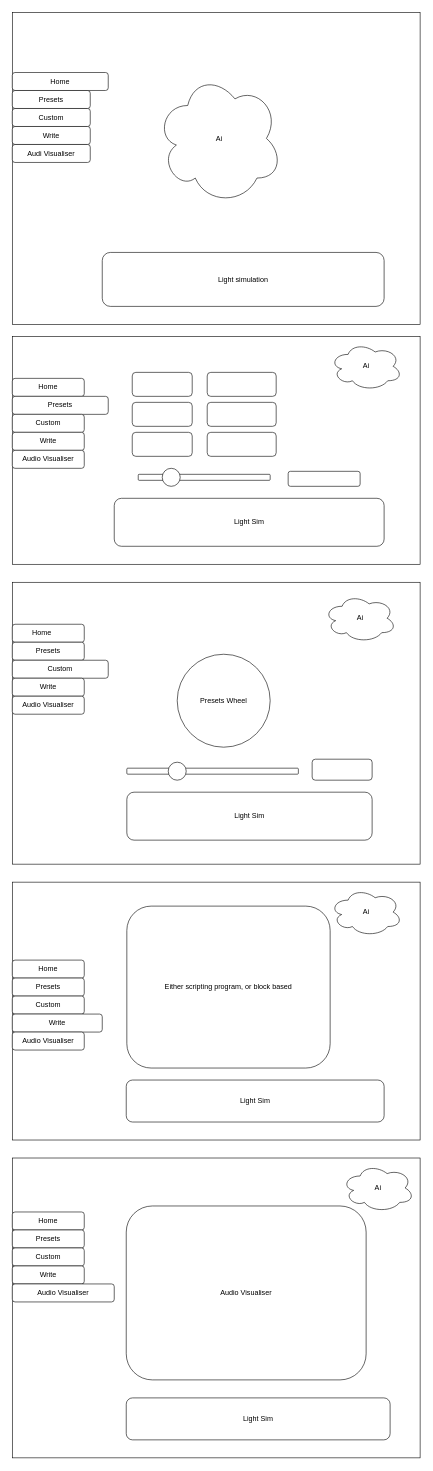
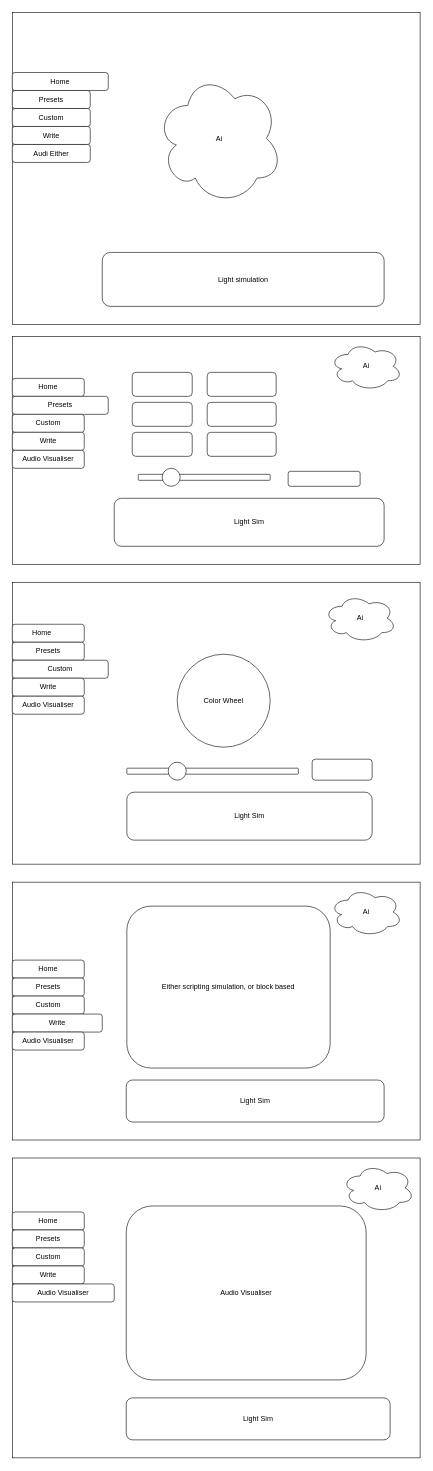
(51, 153) -> (51, 153)
(224, 701) -> (224, 701)
(229, 987) -> (229, 987)
